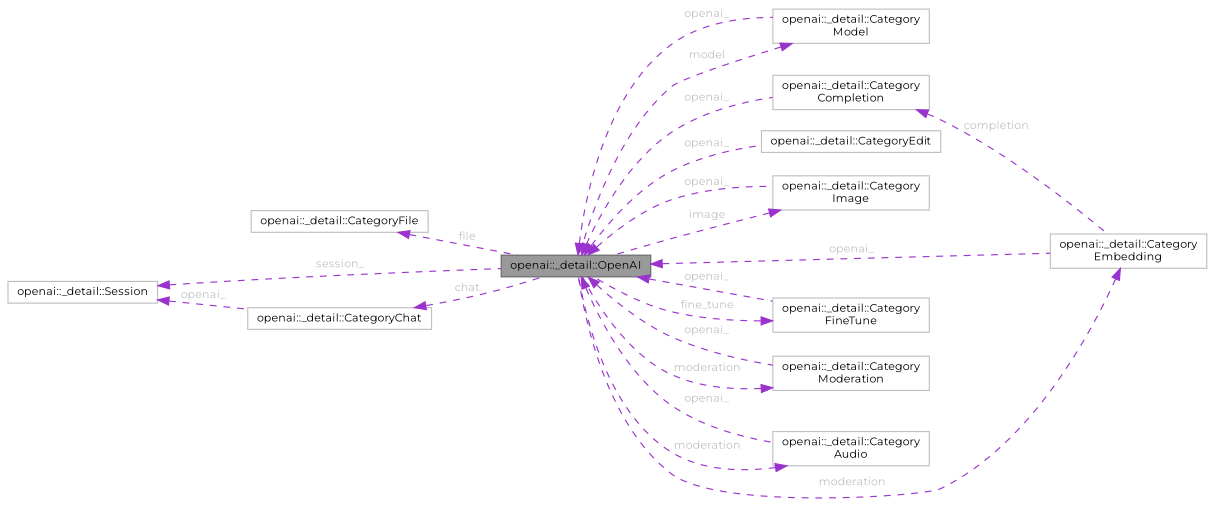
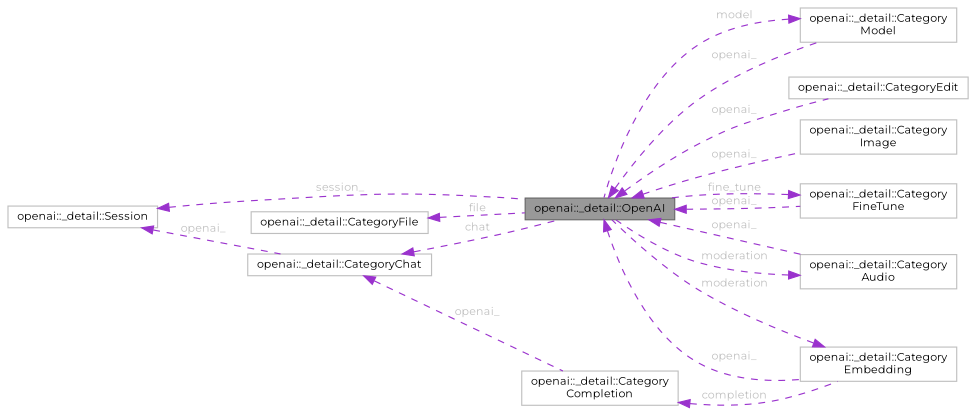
(658, 143) -> (469, 326)
(691, 233) -> none
(851, 373) -> none
